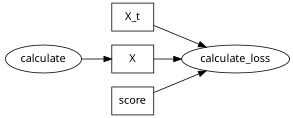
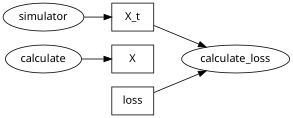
none -> (43, 17)
(164, 59) -> none
(133, 101) -> (133, 101)
